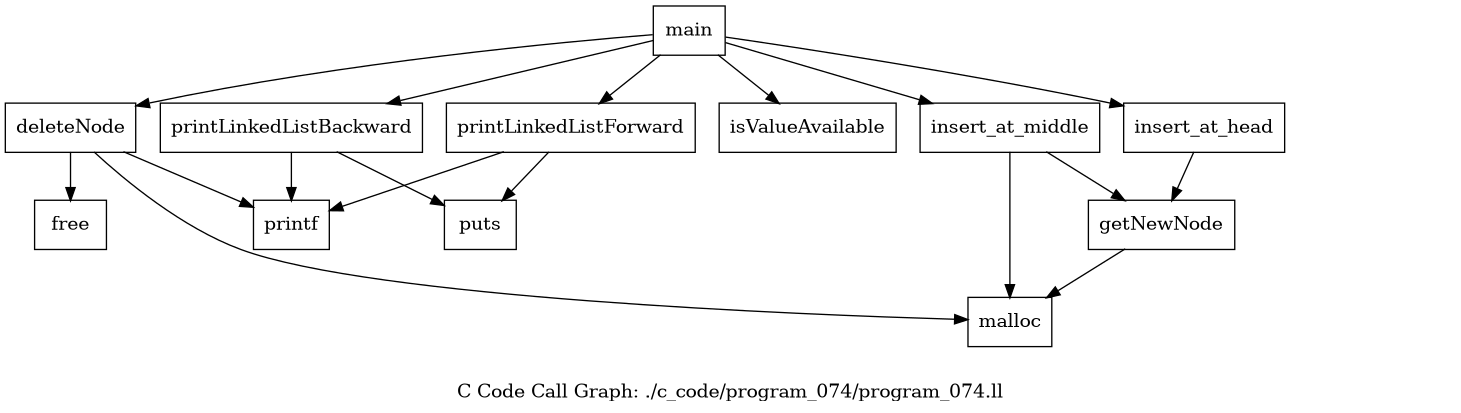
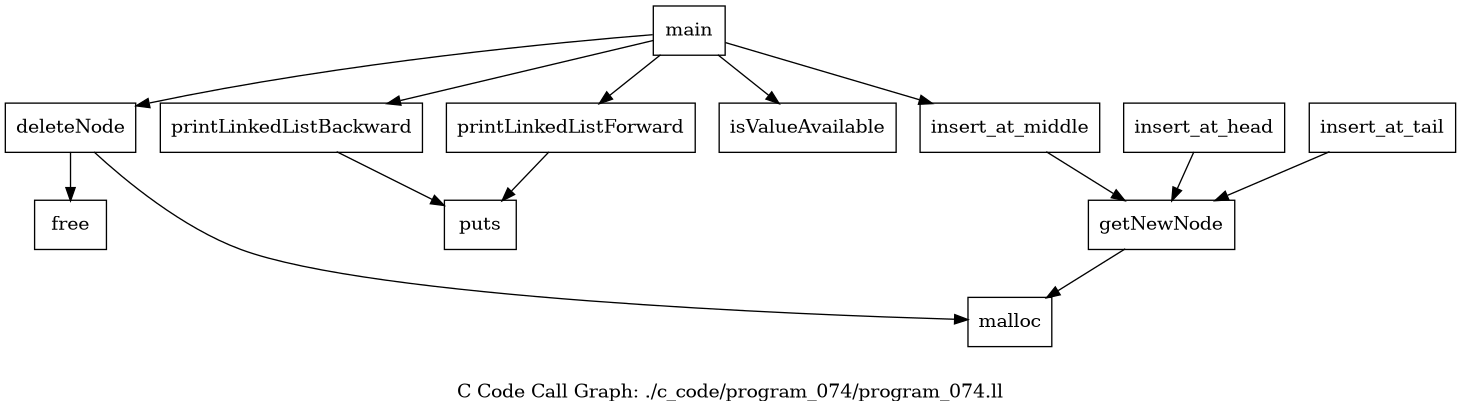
(918, 67) -> none
none -> (1382, 128)
(1010, 218) -> none
(291, 225) -> none
